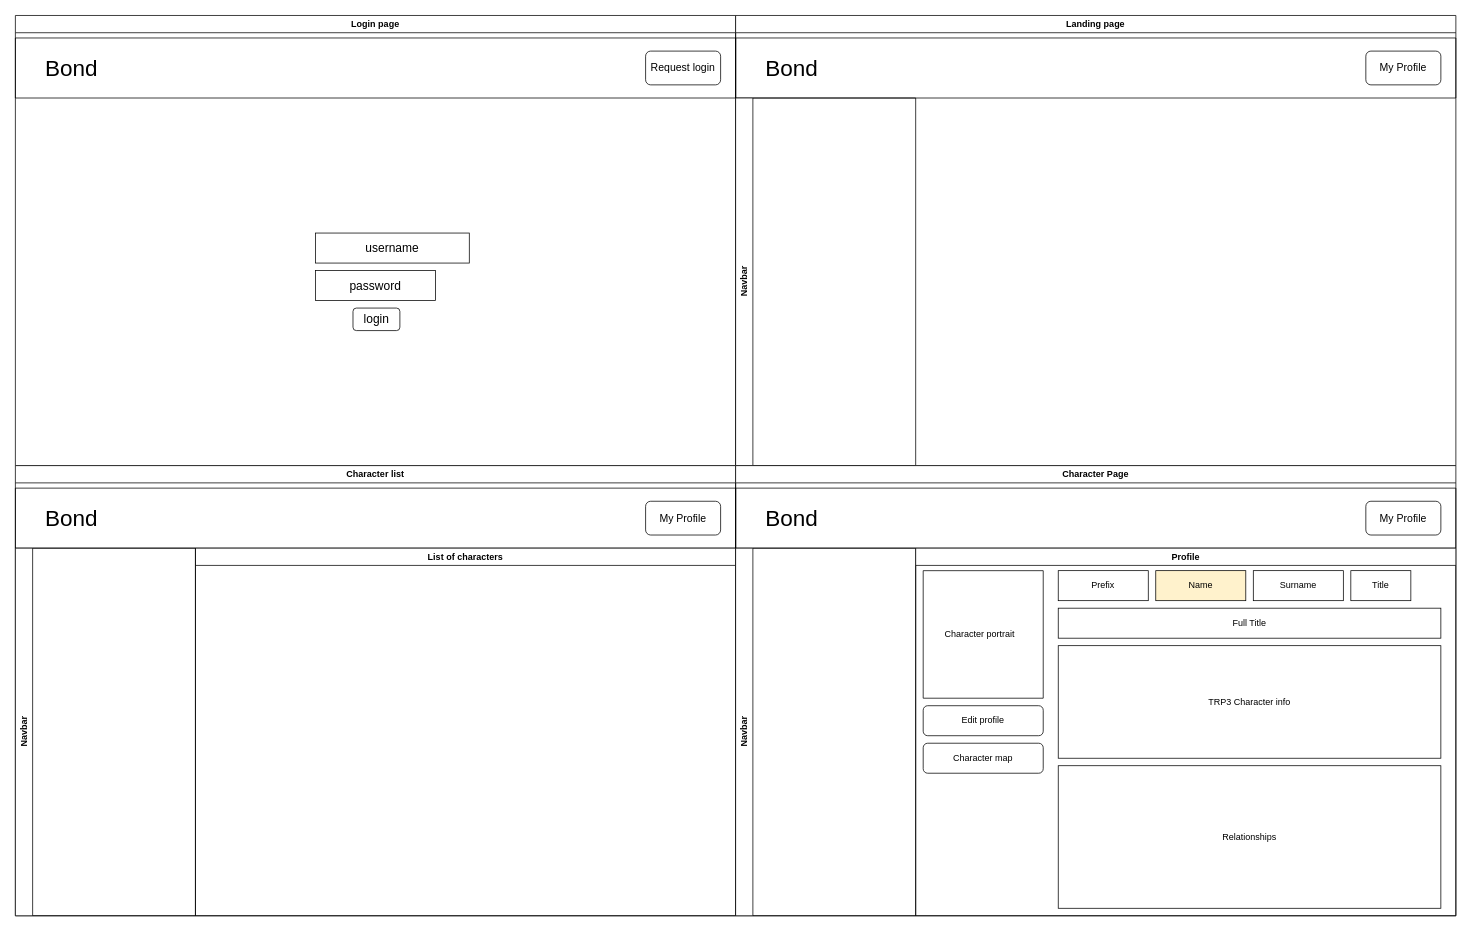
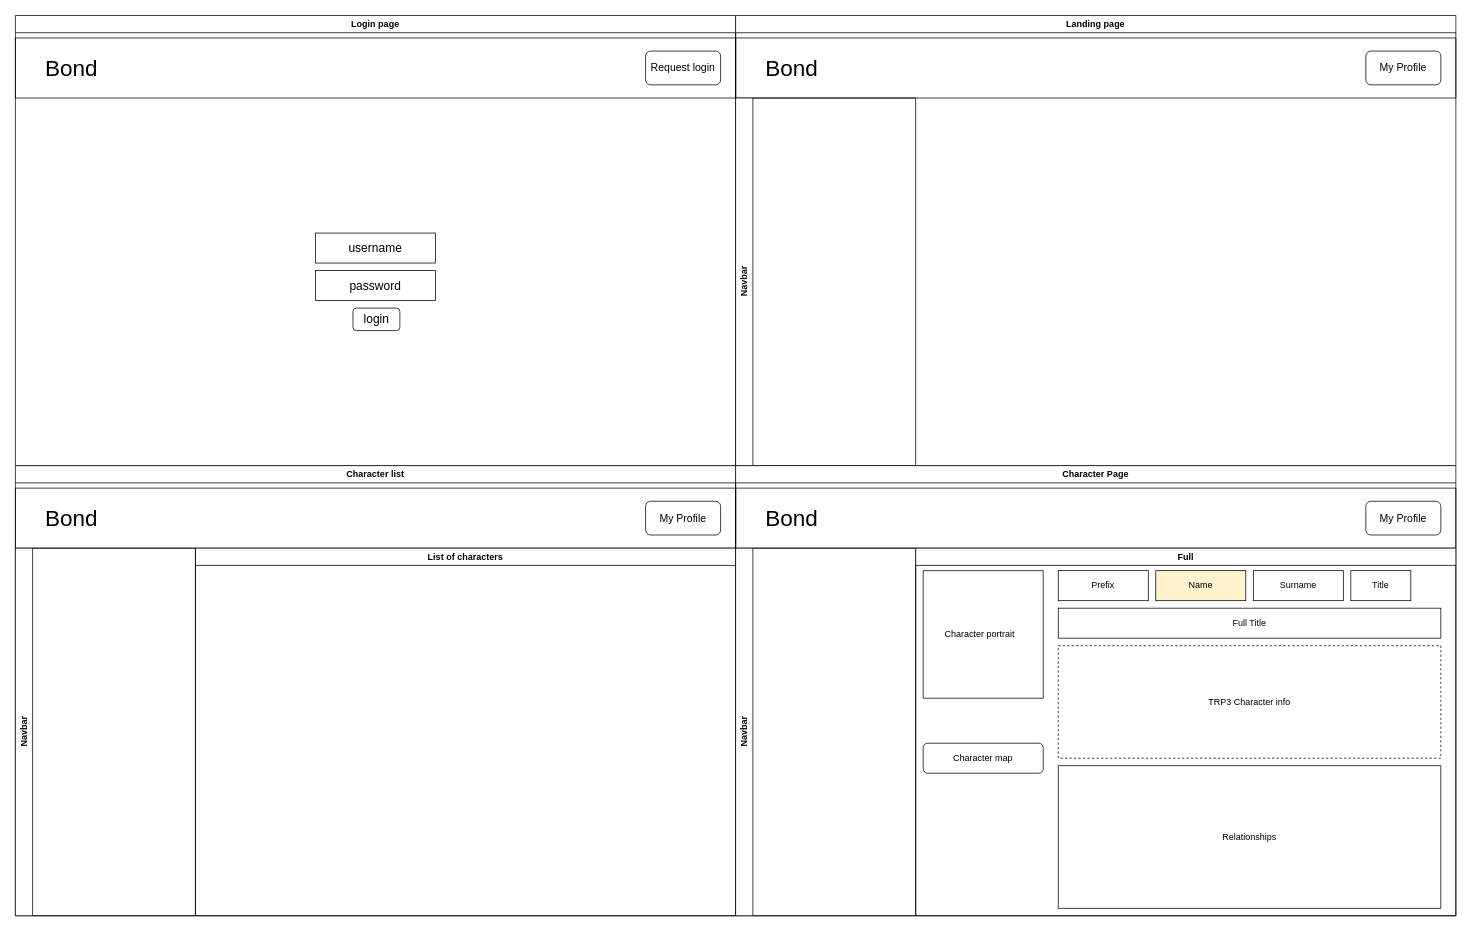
(392, 248) -> (375, 248)
(1185, 557) -> (1185, 557)
(1249, 702) -> (1249, 702)
(983, 720) -> none
